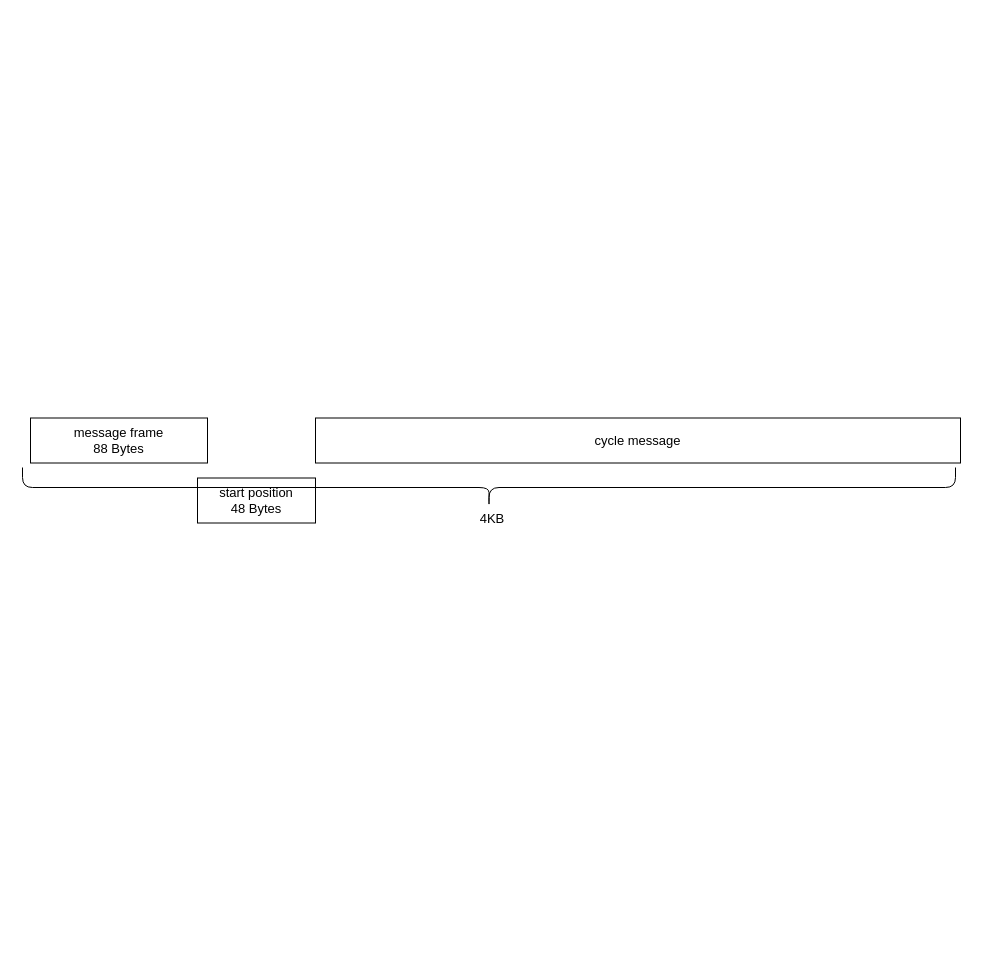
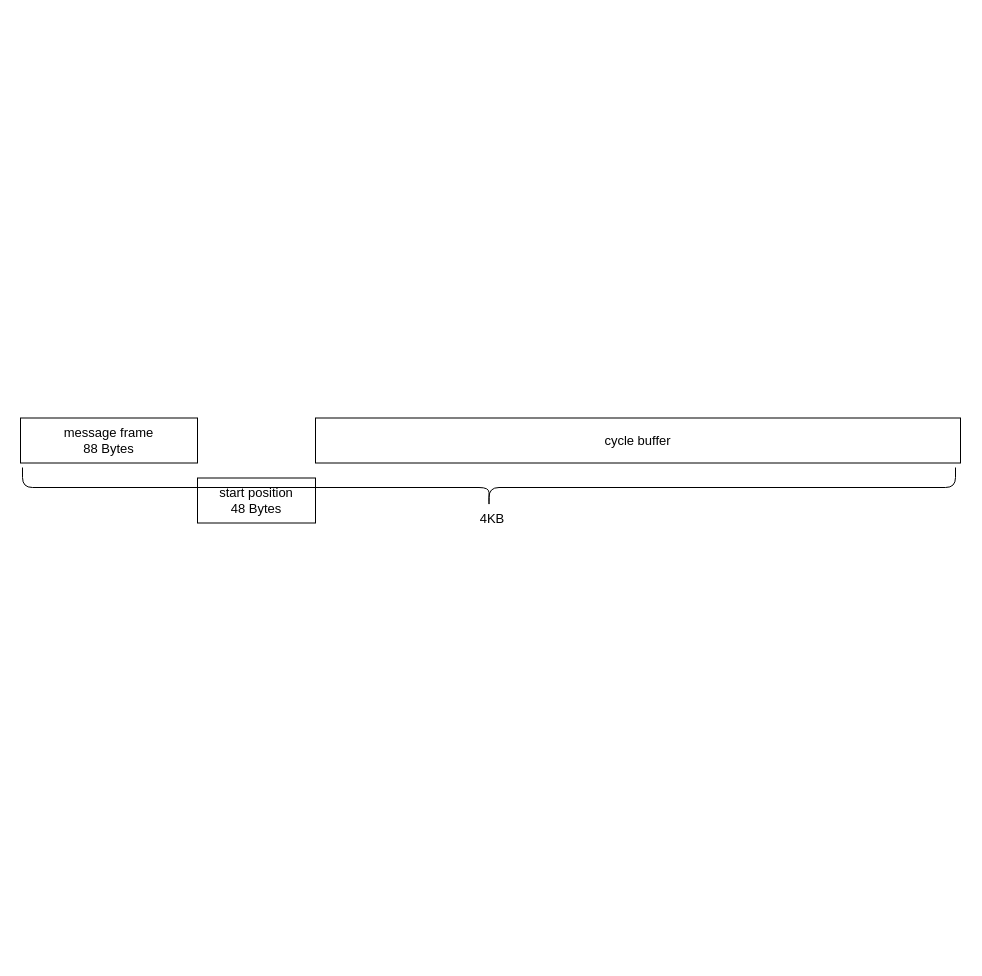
(119, 441) -> (109, 441)
(638, 441) -> (638, 441)
